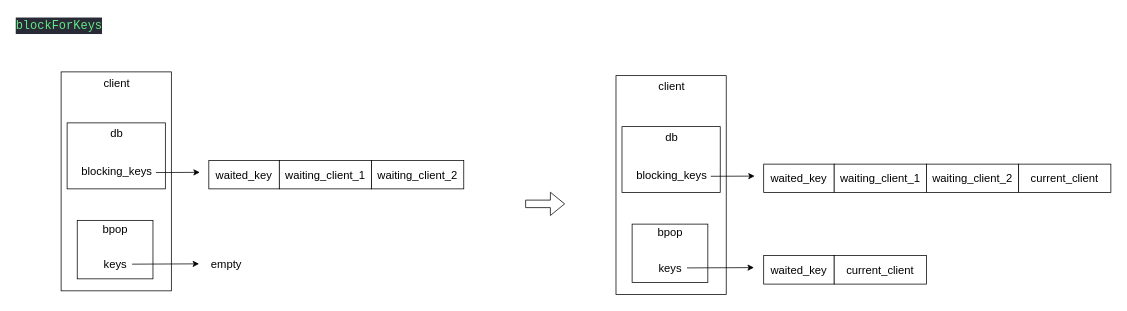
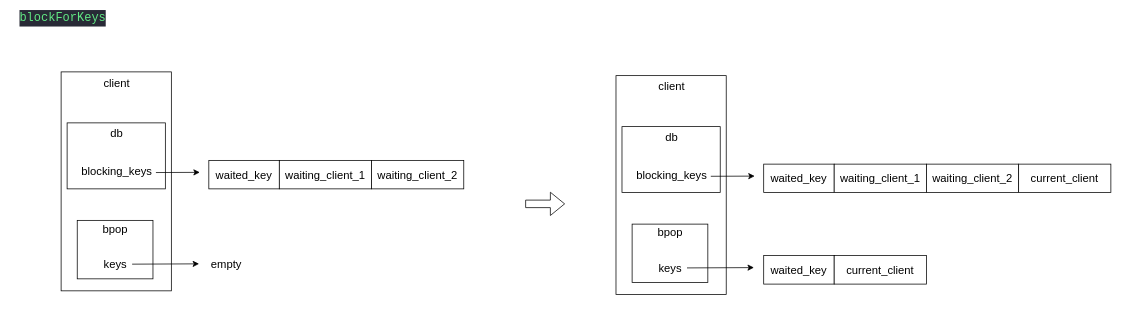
(59, 25) -> (63, 18)
